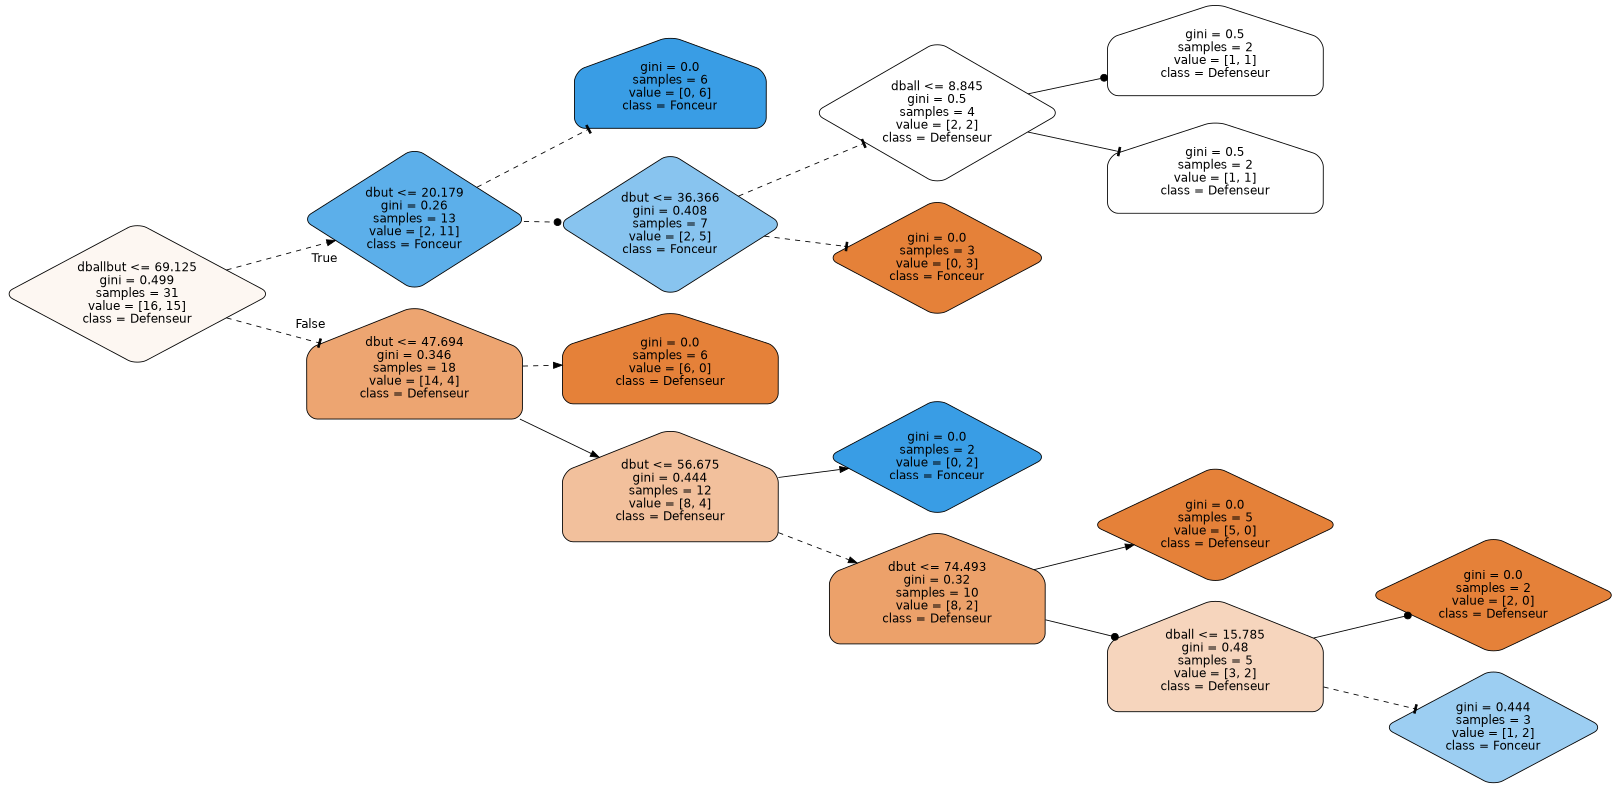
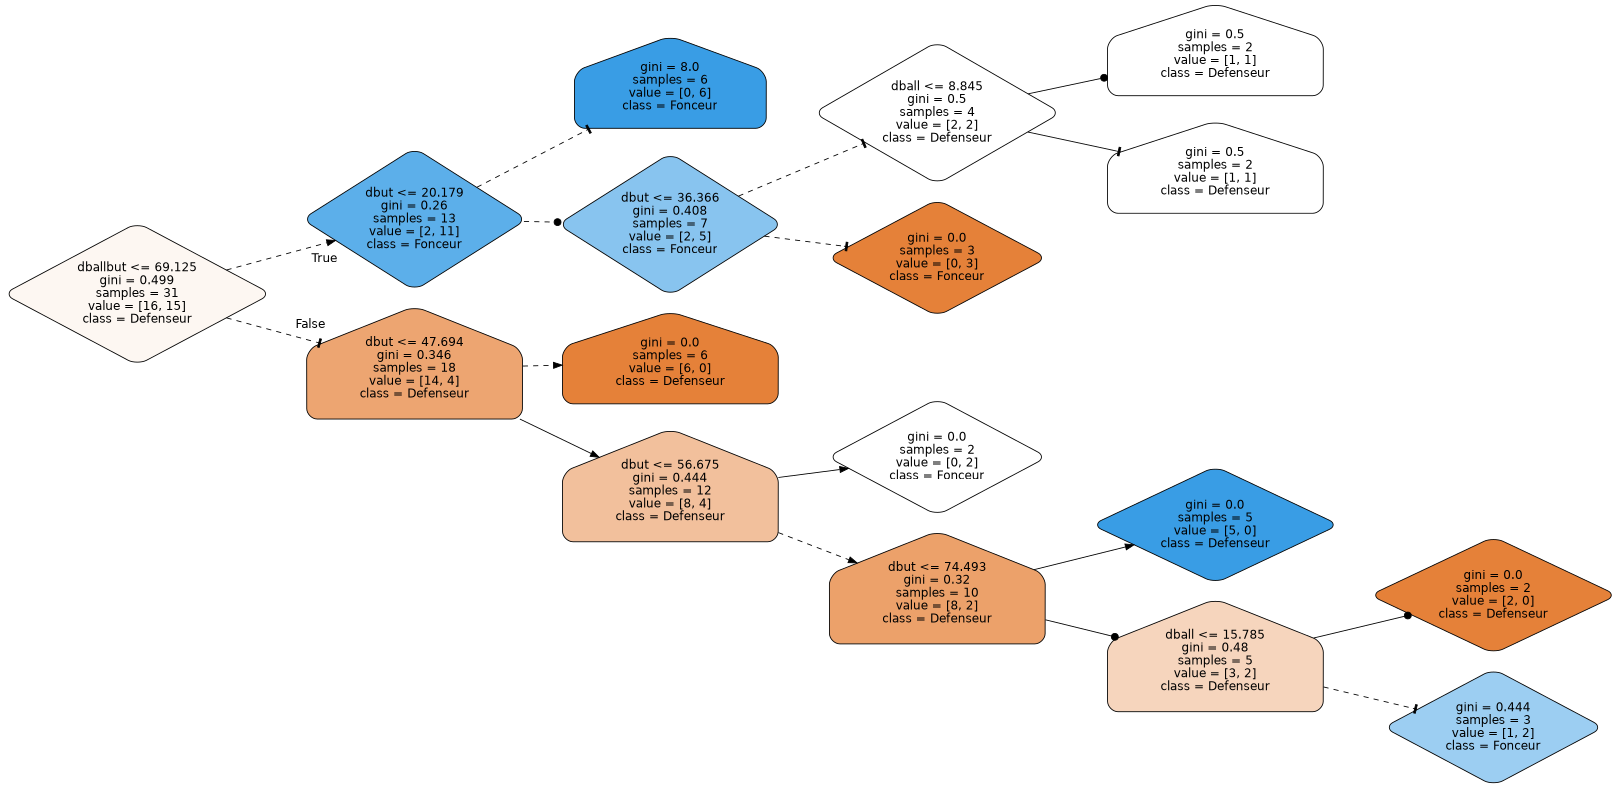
(670, 87) -> (670, 87)
(937, 457) -> (937, 457)
(1215, 525) -> (1215, 525)
